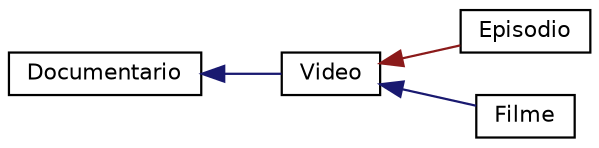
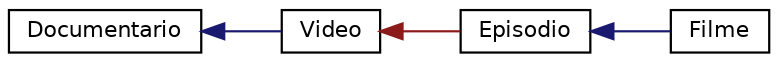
(439, 98) -> (642, 31)
